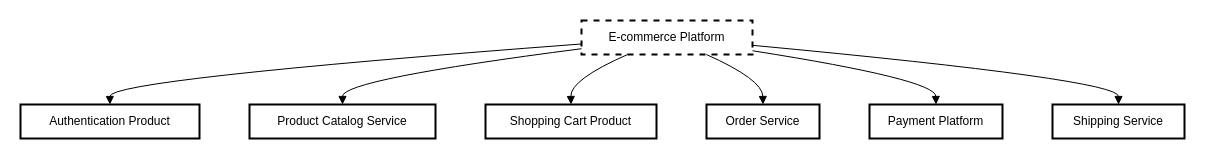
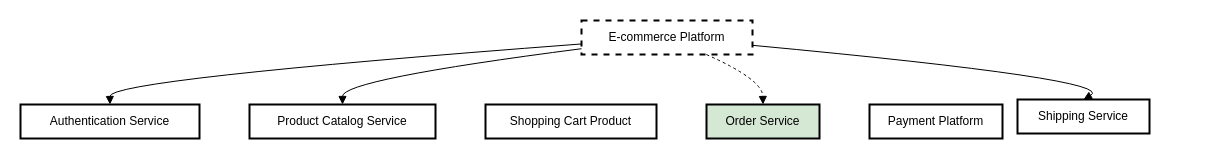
(846, 67) -> none
(596, 70) -> none
(739, 71) -> (739, 71)
(110, 122) -> (110, 122)
(763, 122) -> (763, 122)
(1119, 122) -> (1084, 117)
